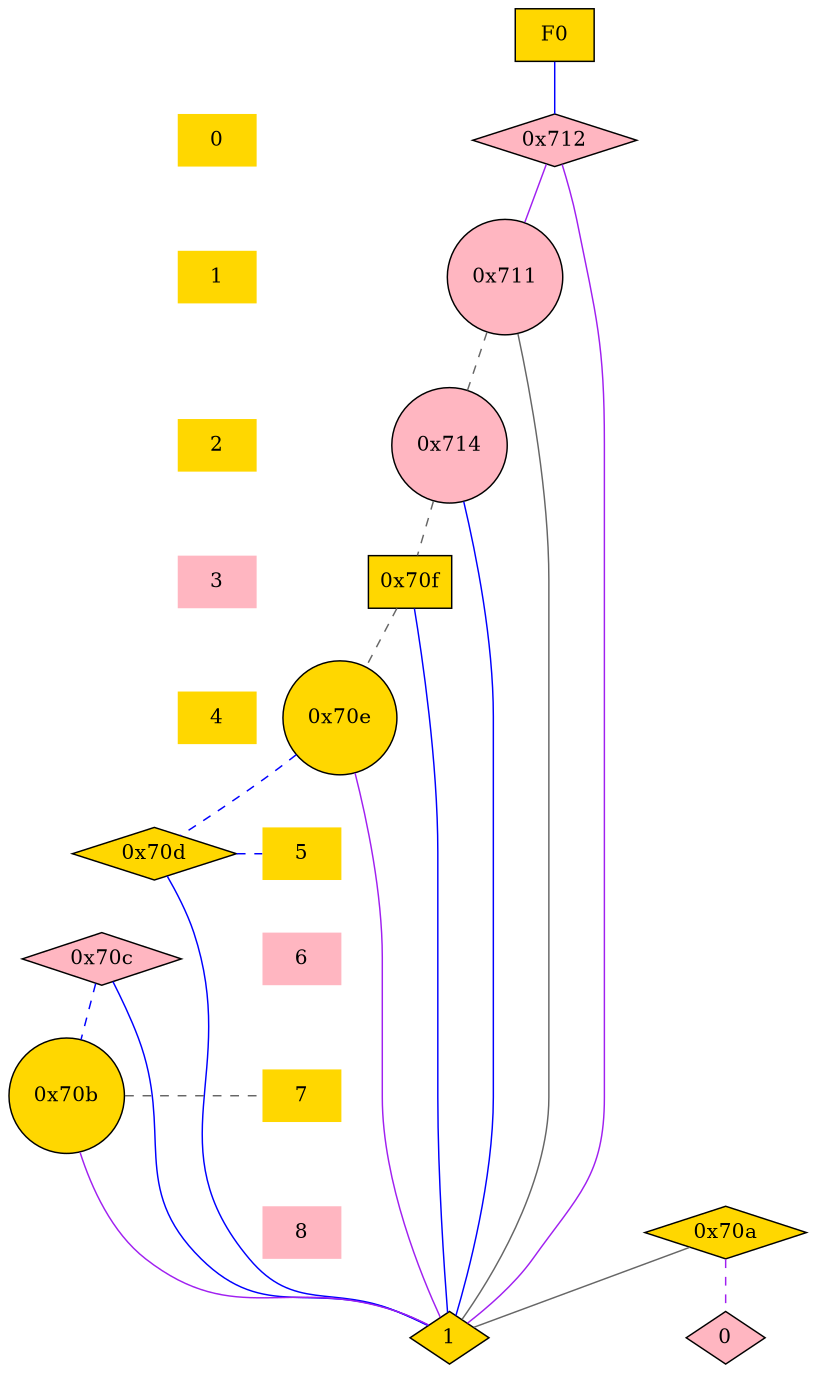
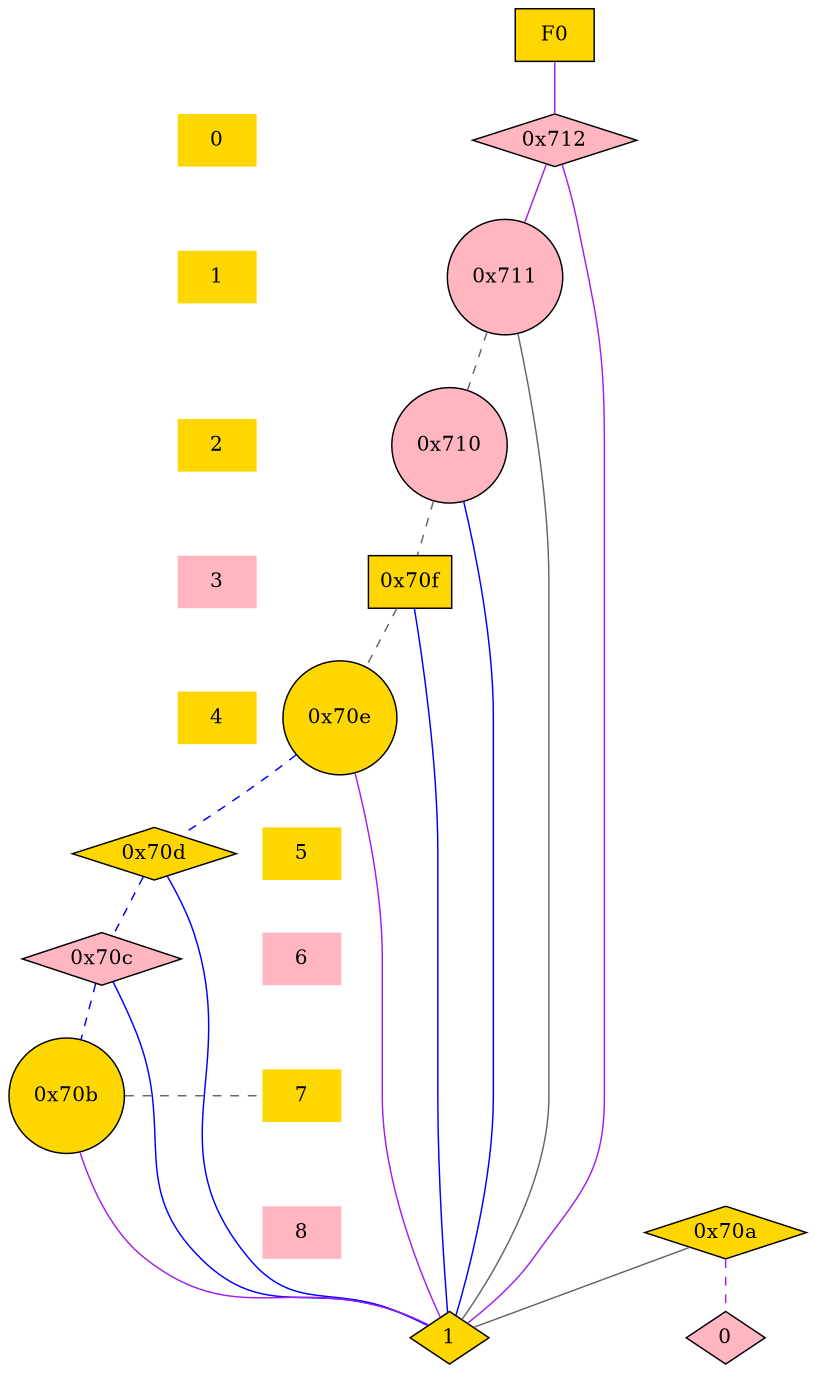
(555, 88) -> (555, 88)
(450, 445) -> (450, 445)
(250, 854) -> (128, 906)
